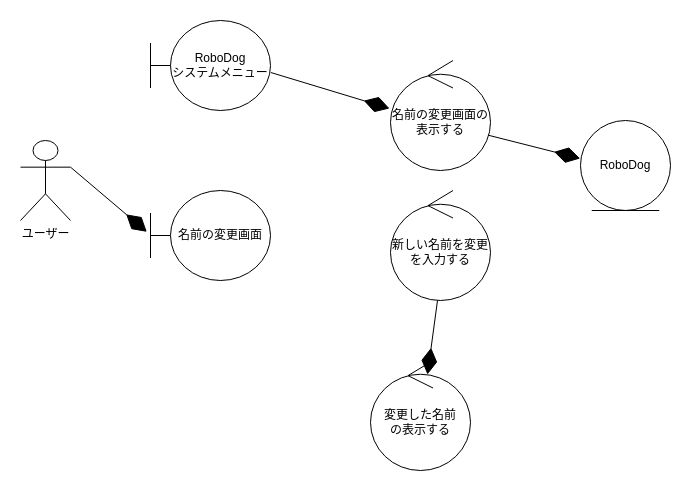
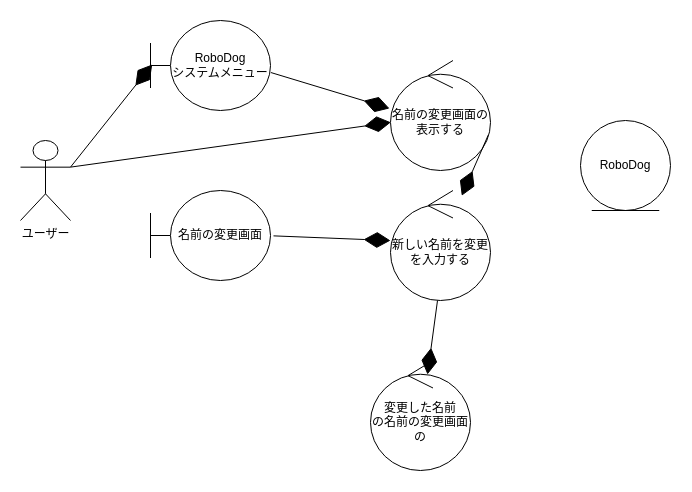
none -> (104, 125)
(522, 144) -> (480, 154)
(99, 192) -> (219, 146)
none -> (319, 238)
(421, 423) -> (421, 423)
